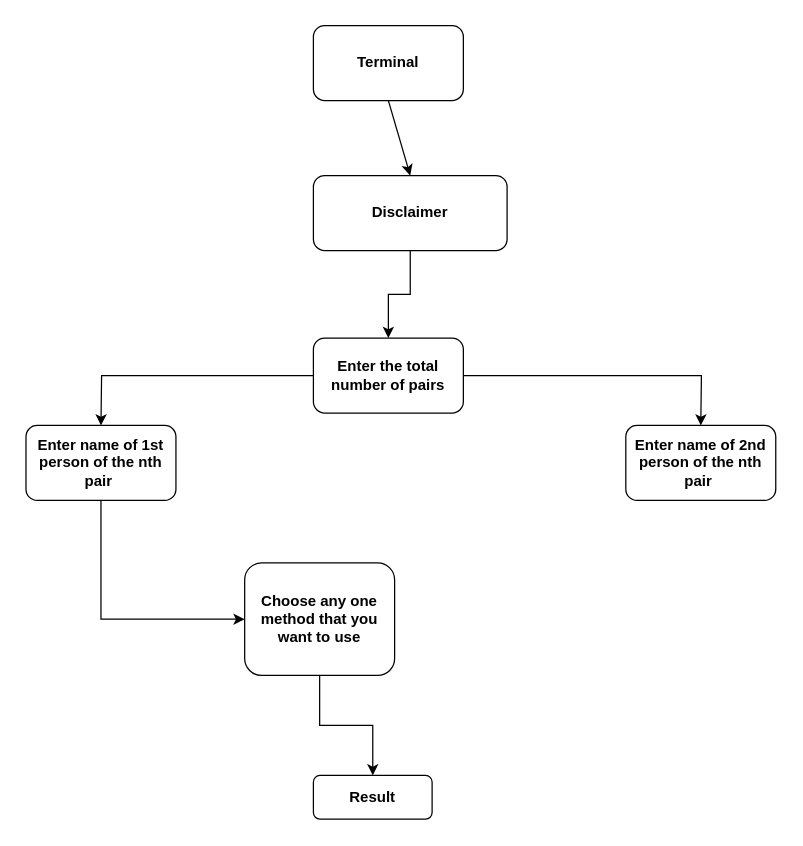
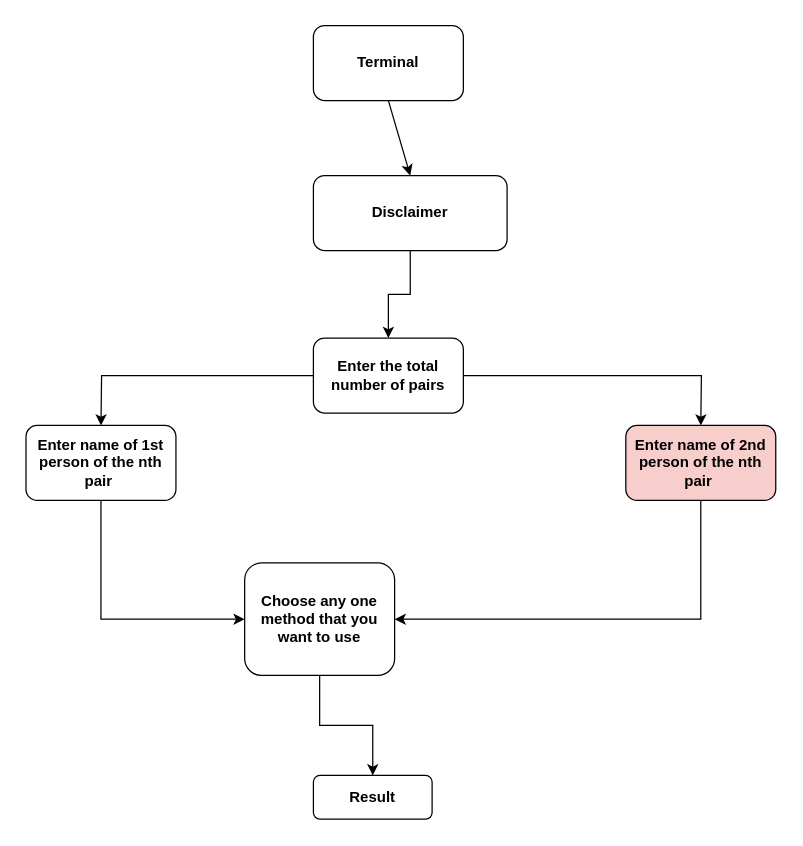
(701, 463) -> (701, 463)
none -> (611, 619)
